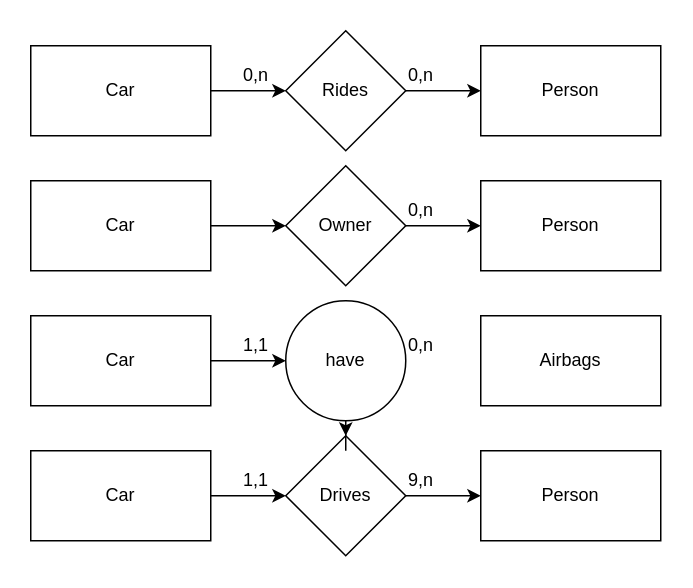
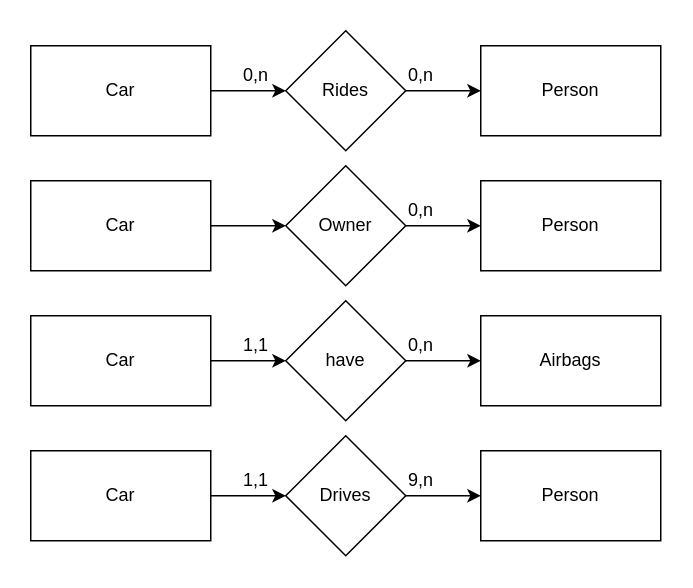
(346, 361) -> (346, 361)
(346, 448) -> (438, 361)
